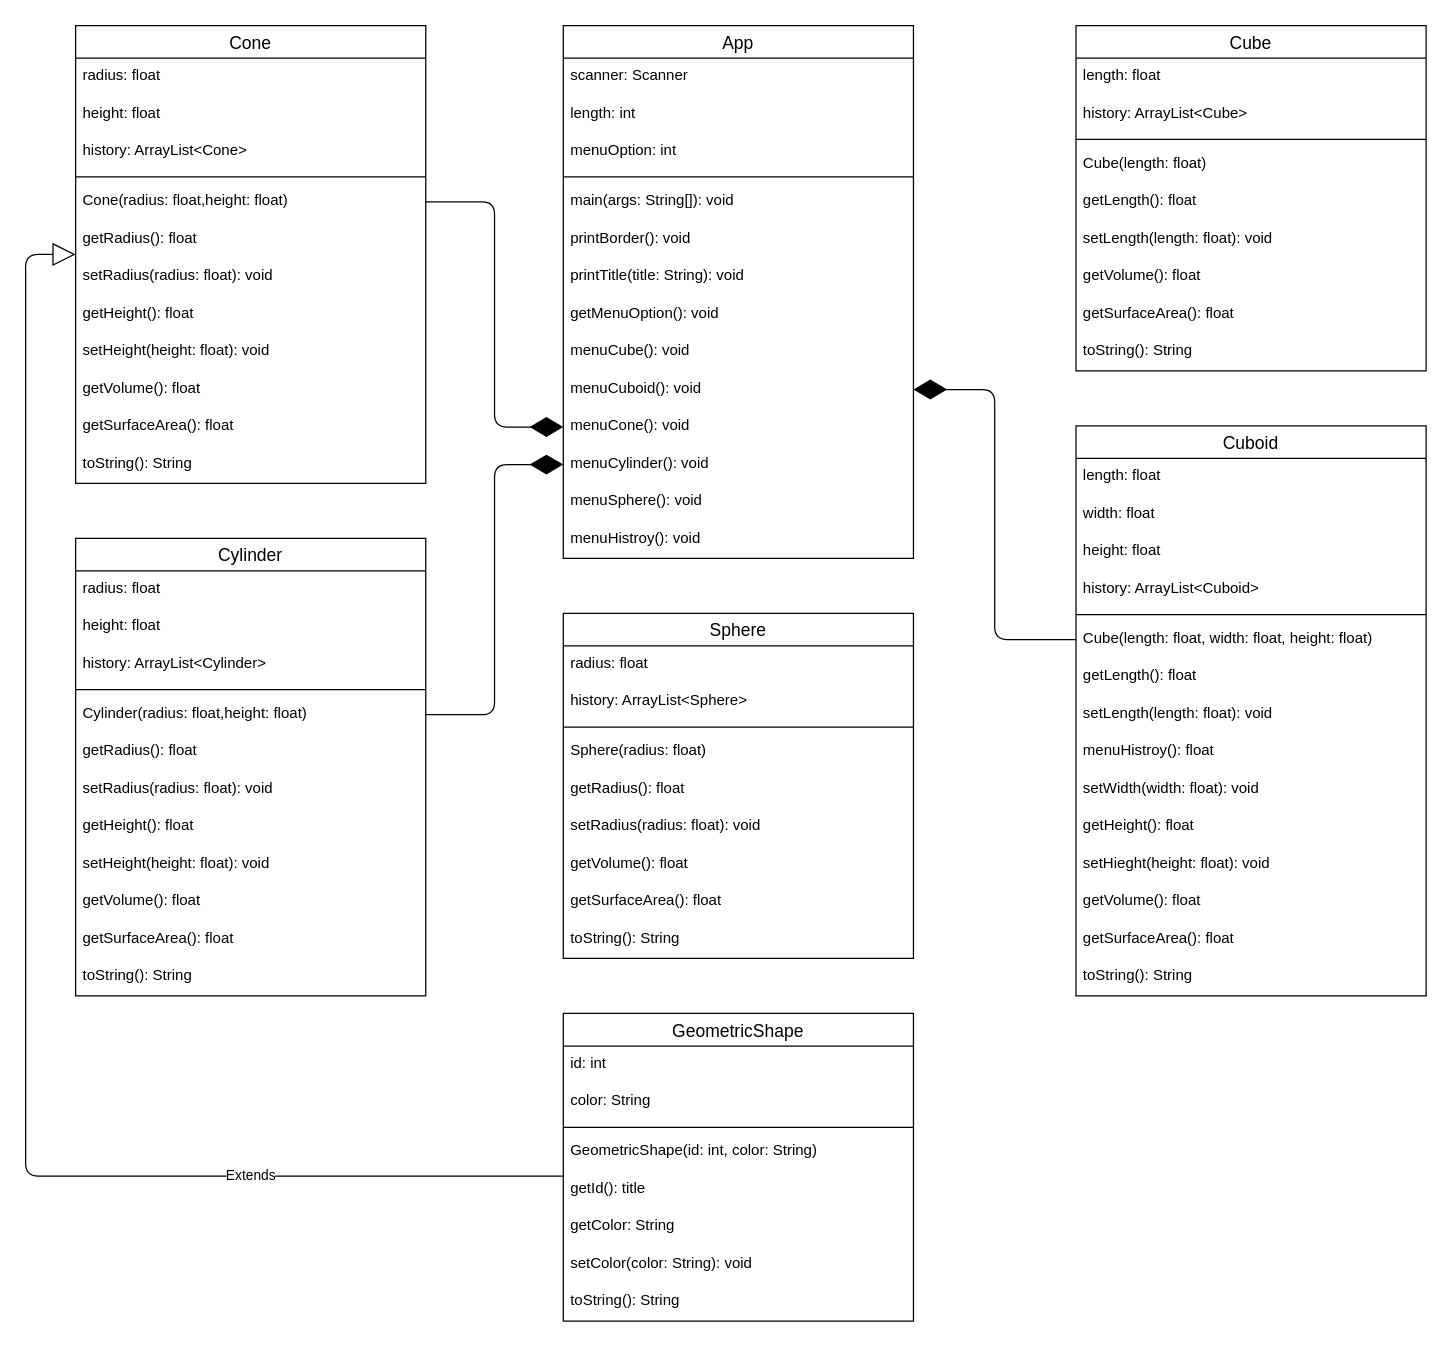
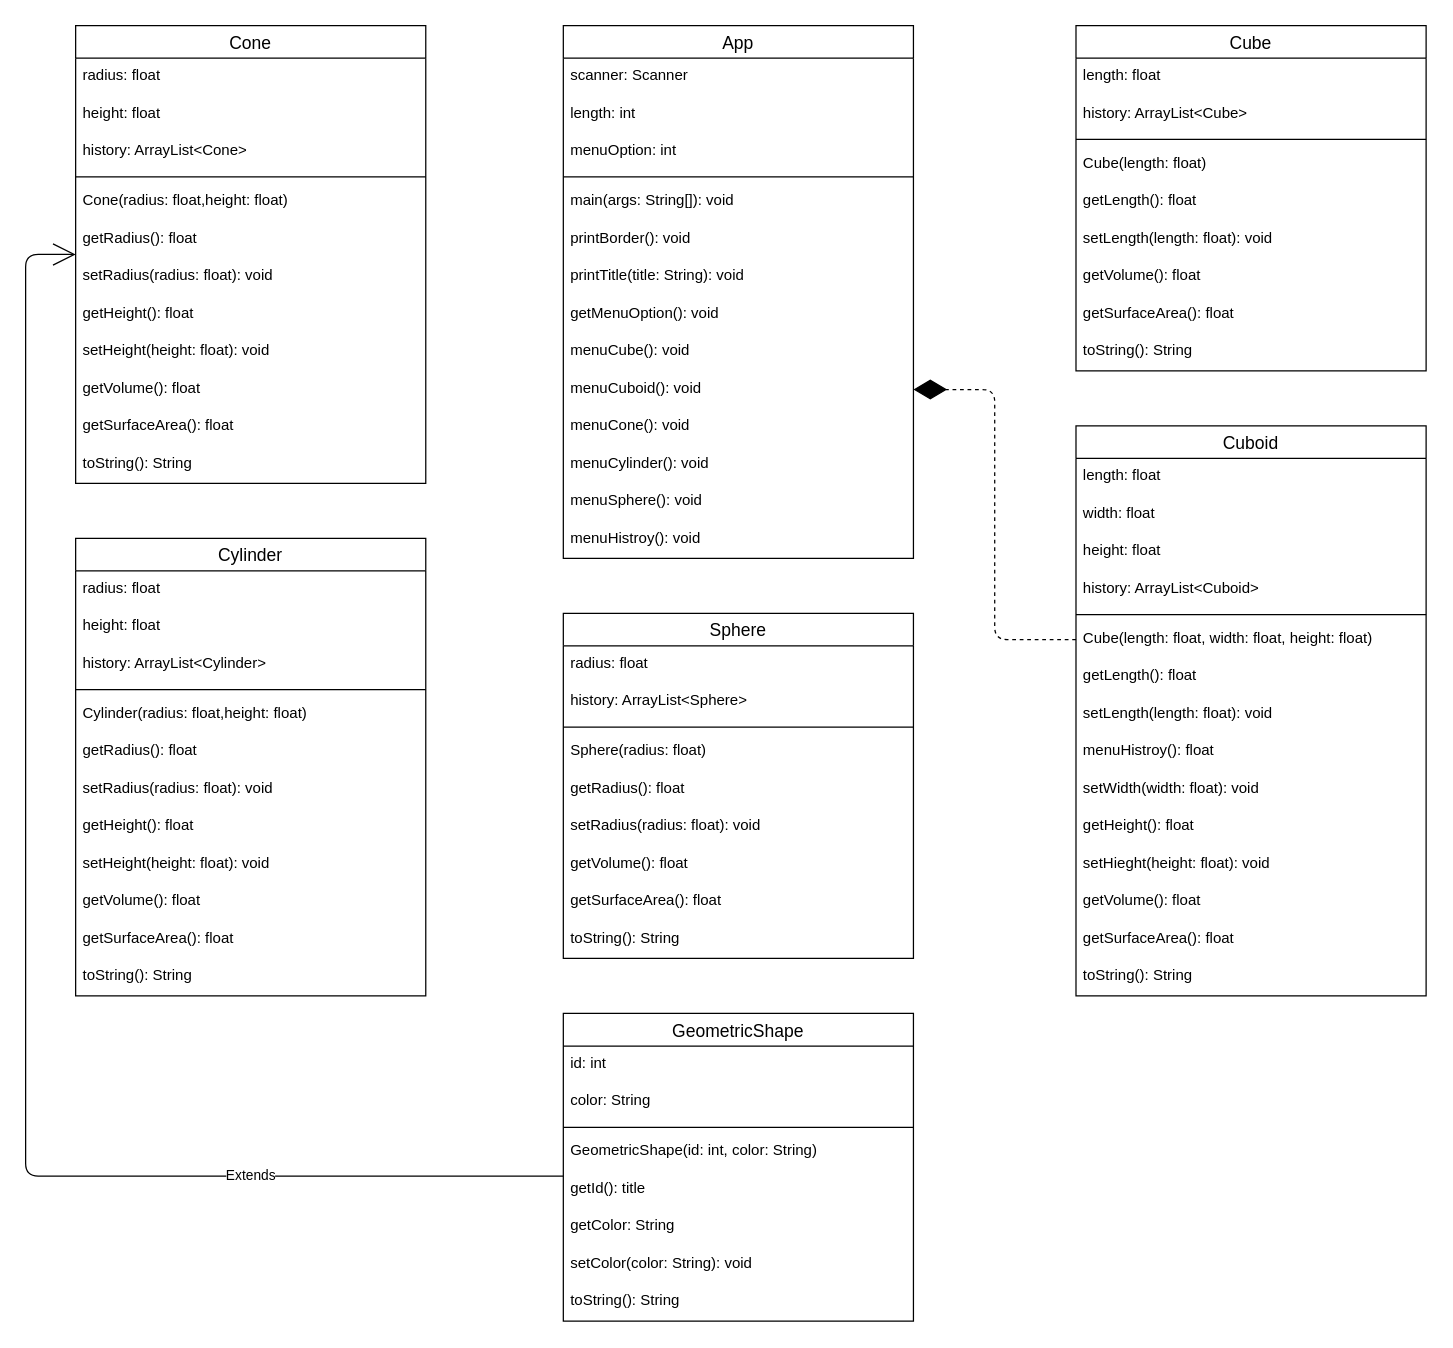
(51, 254) -> (62, 254)
(494, 298) -> none
(994, 530) -> (994, 530)
(494, 606) -> none
